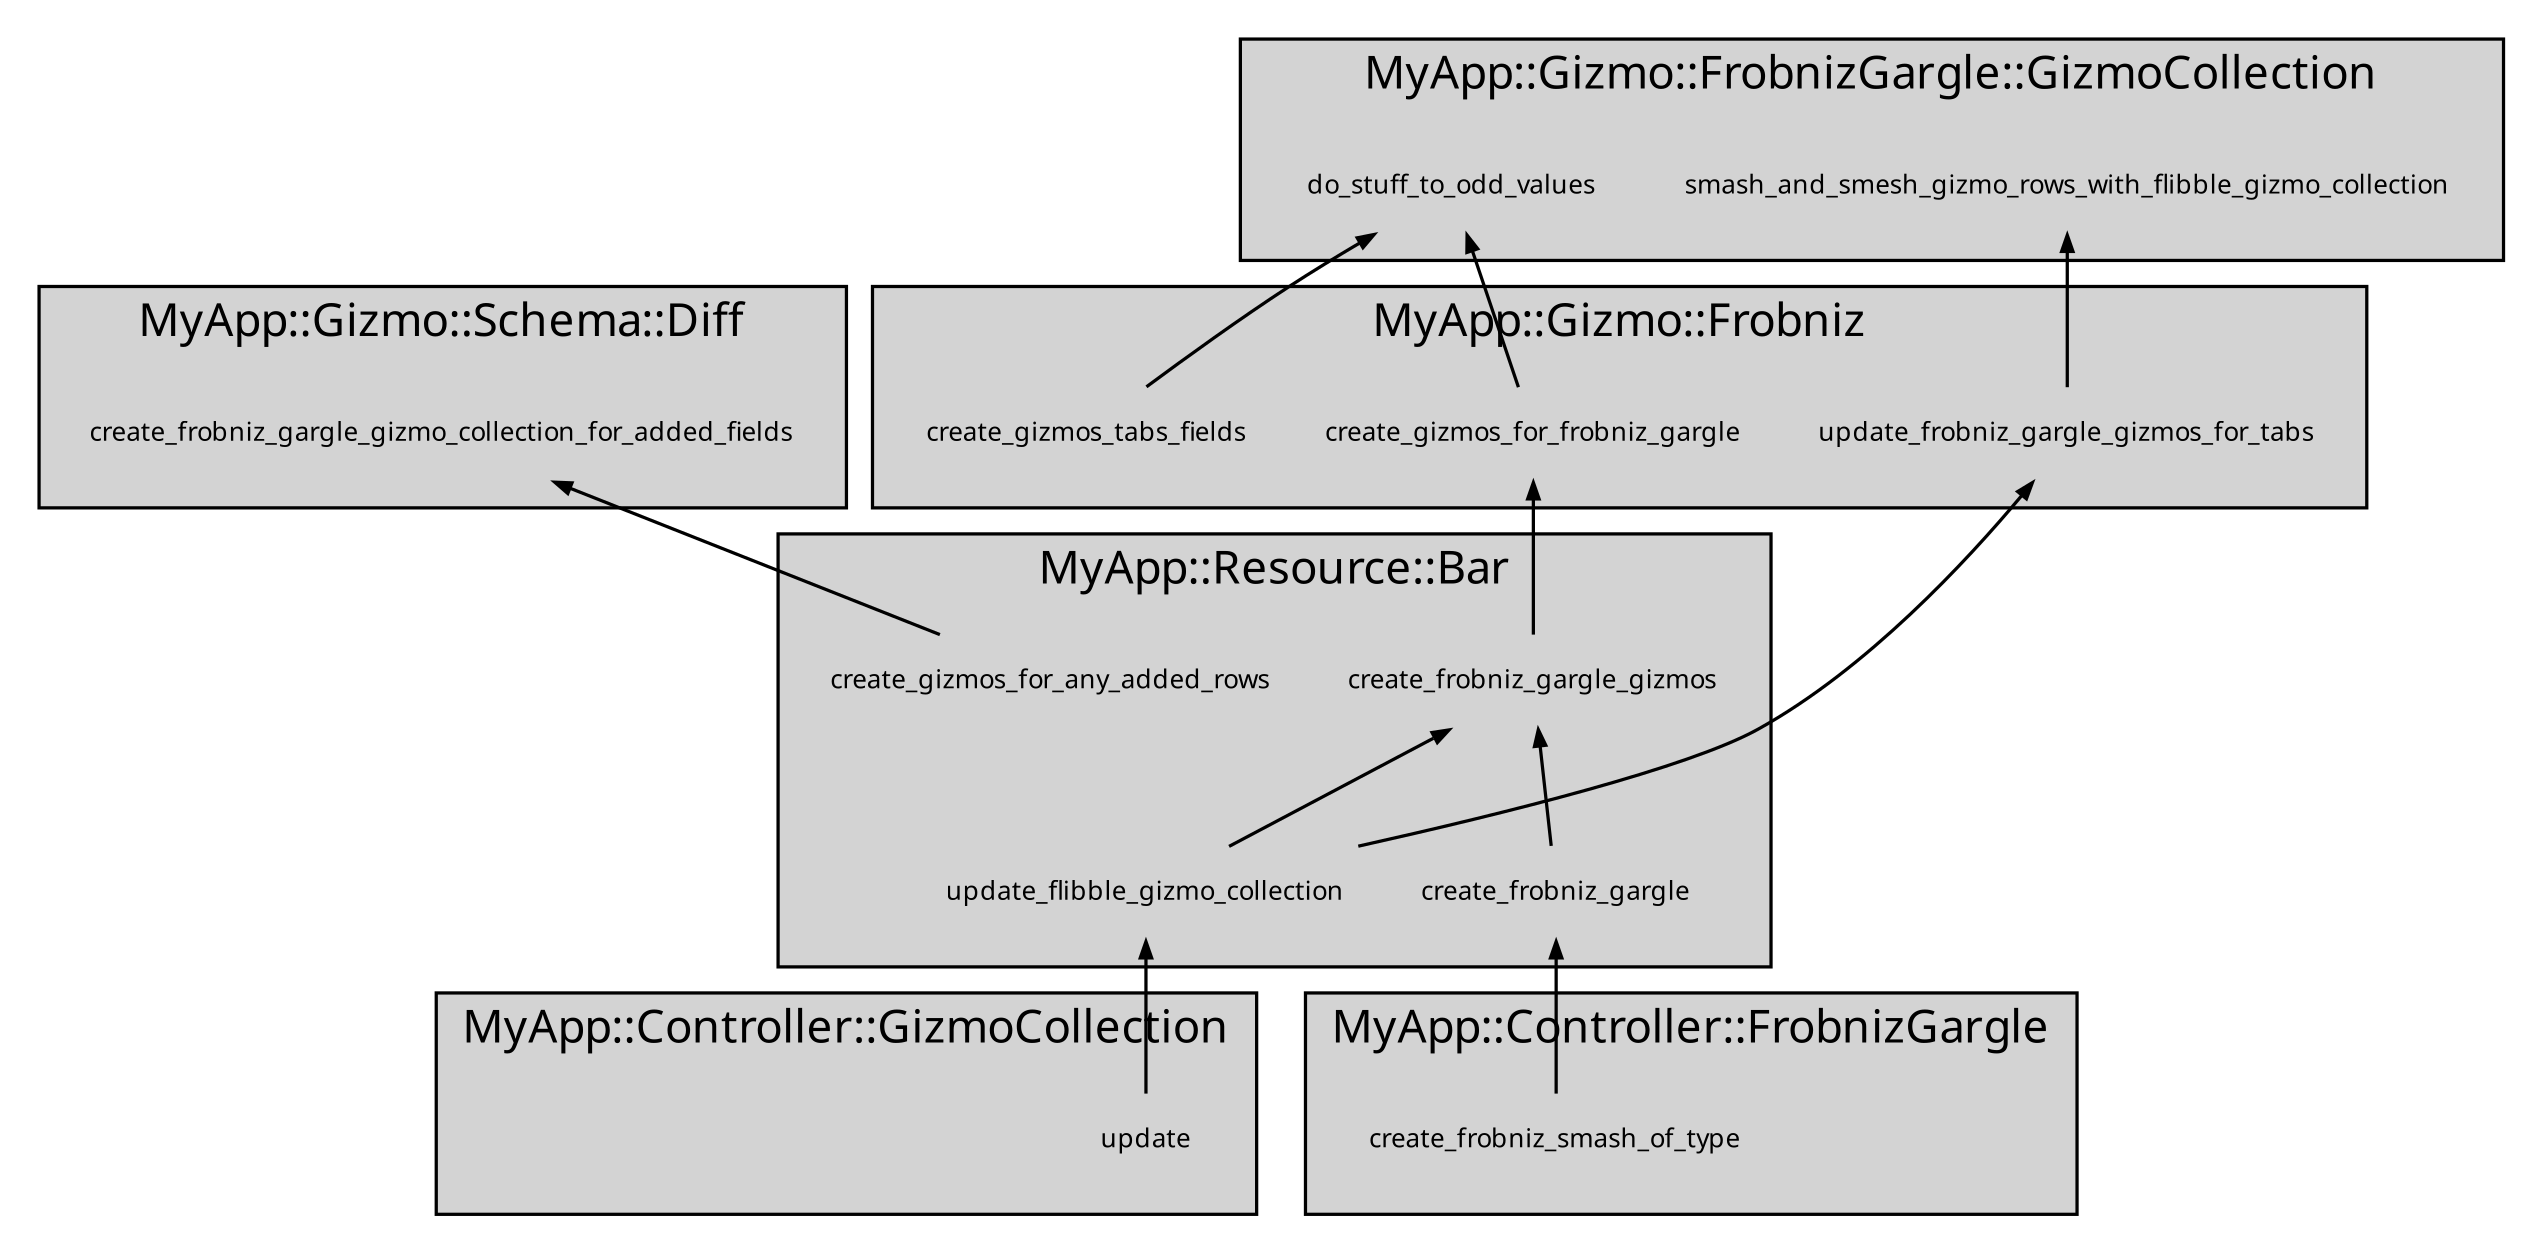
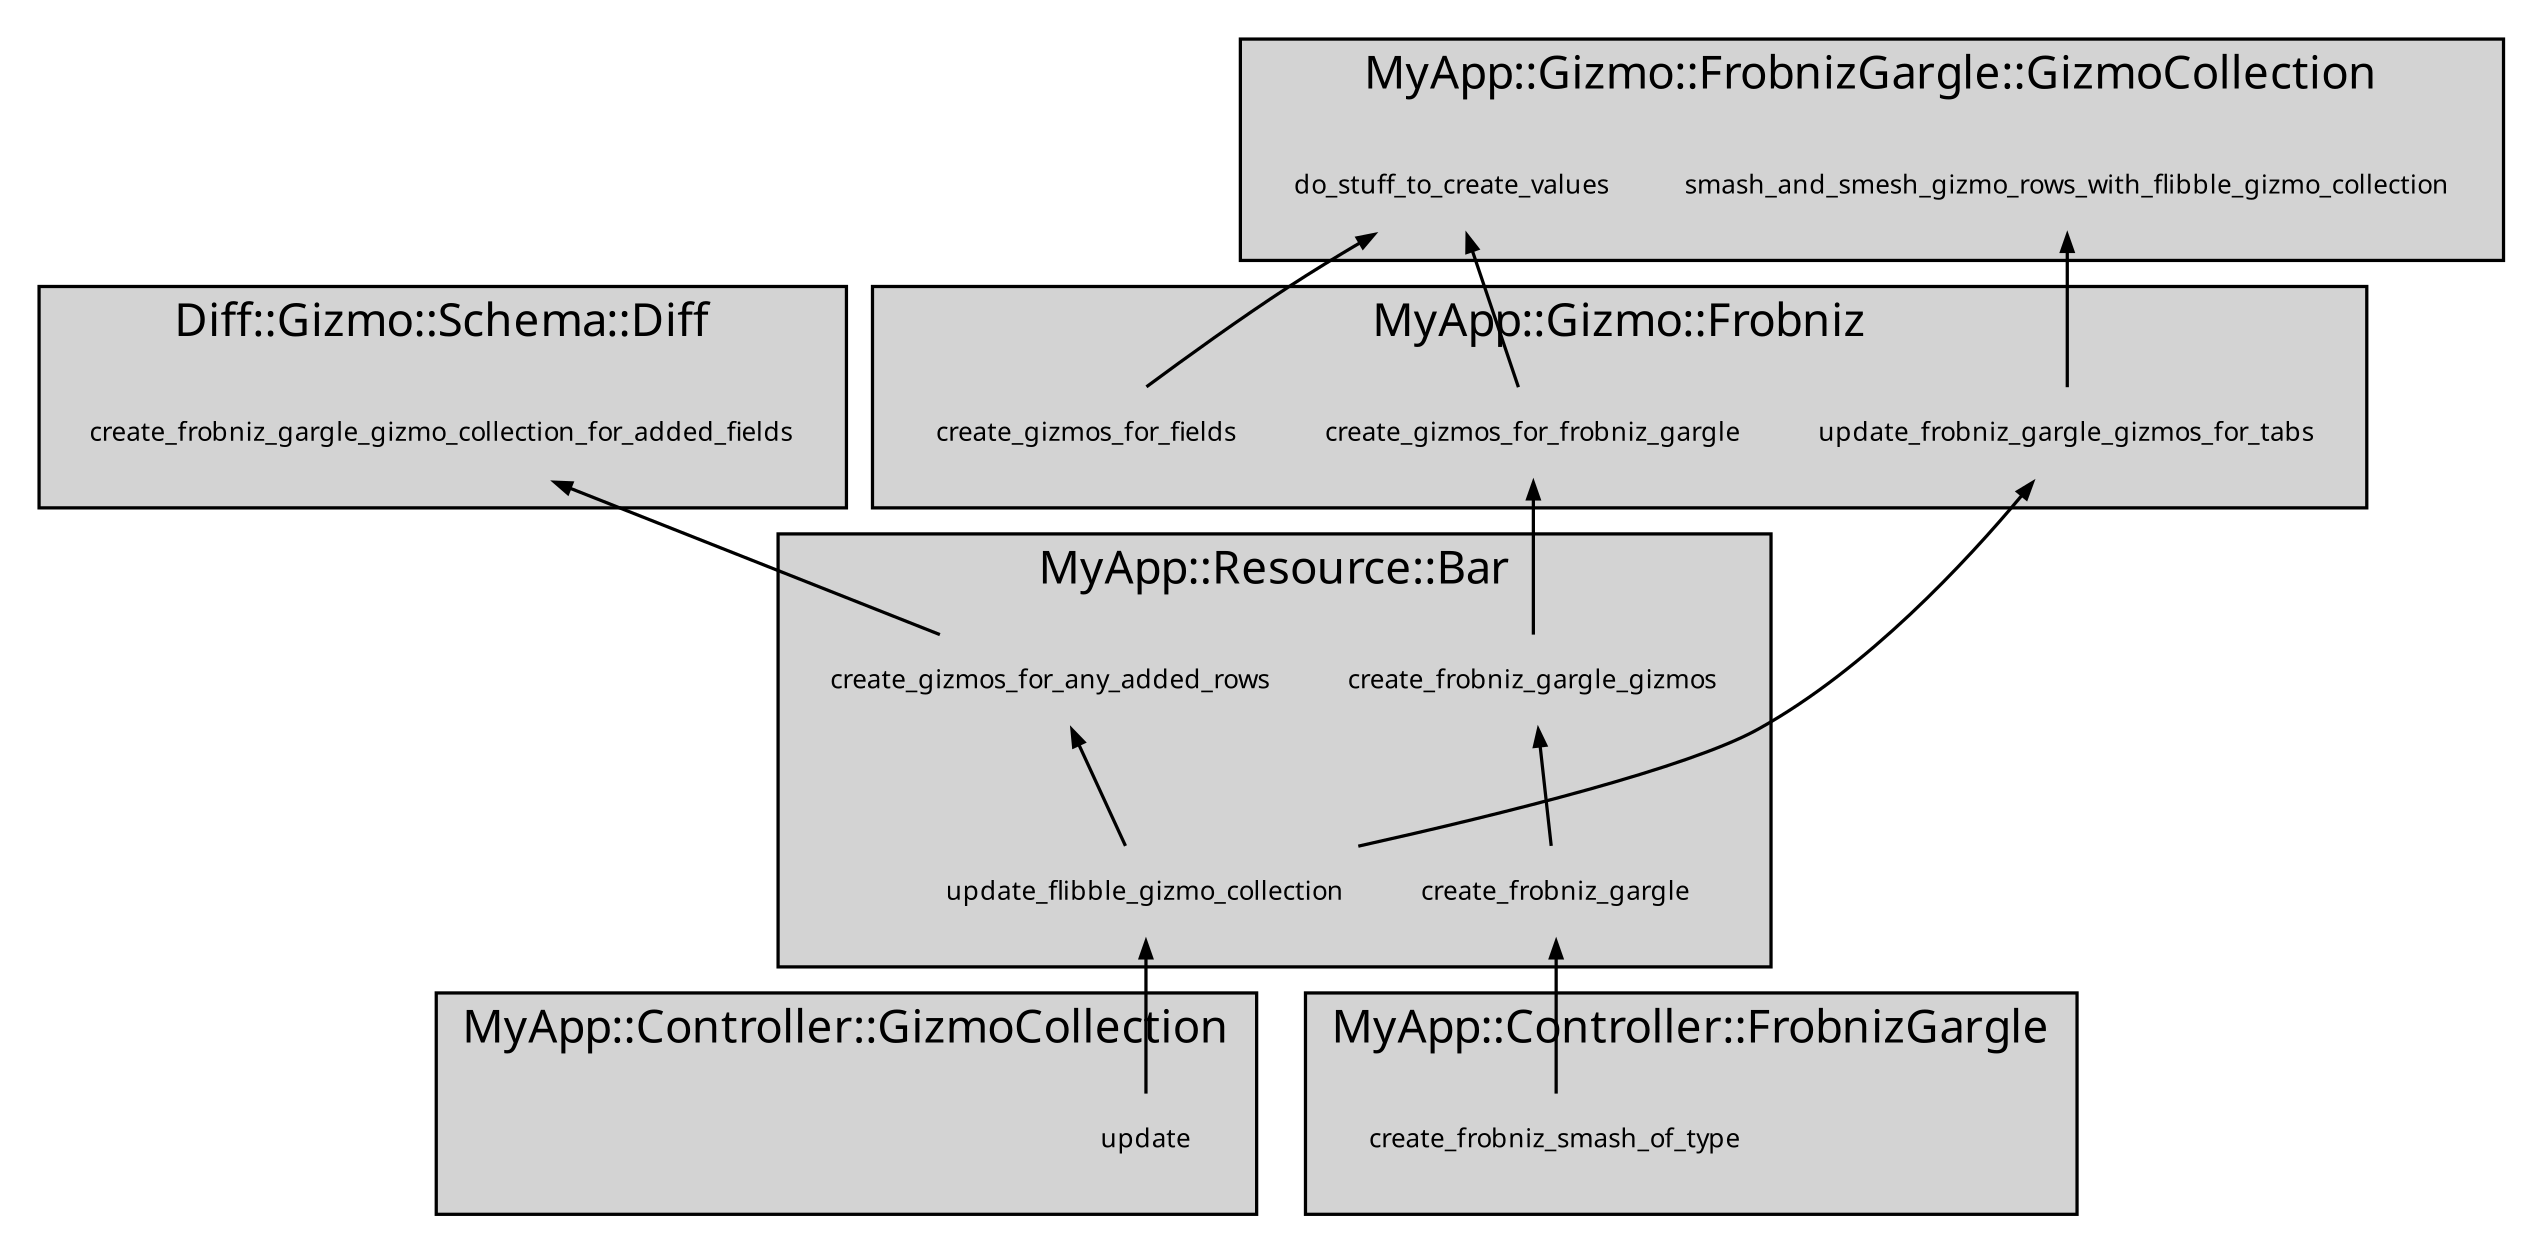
(1452, 187) -> (1452, 187)
(443, 324) -> (443, 324)
(1087, 435) -> (1087, 435)
(1331, 792) -> (1102, 795)
